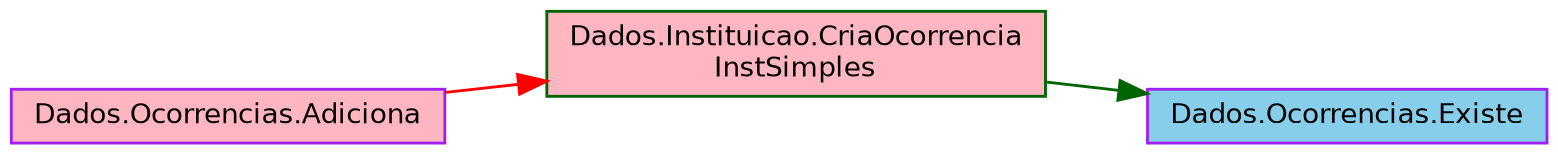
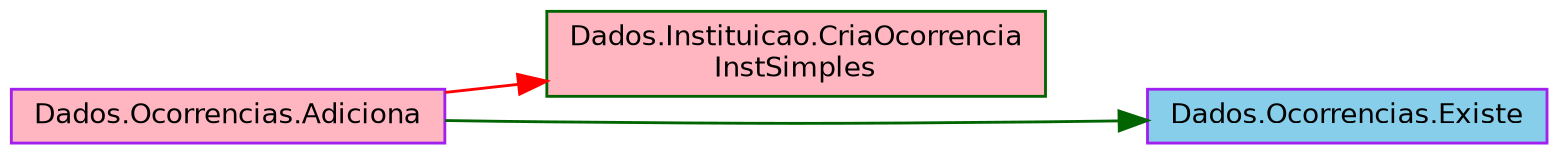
(1082, 86) -> (782, 123)
